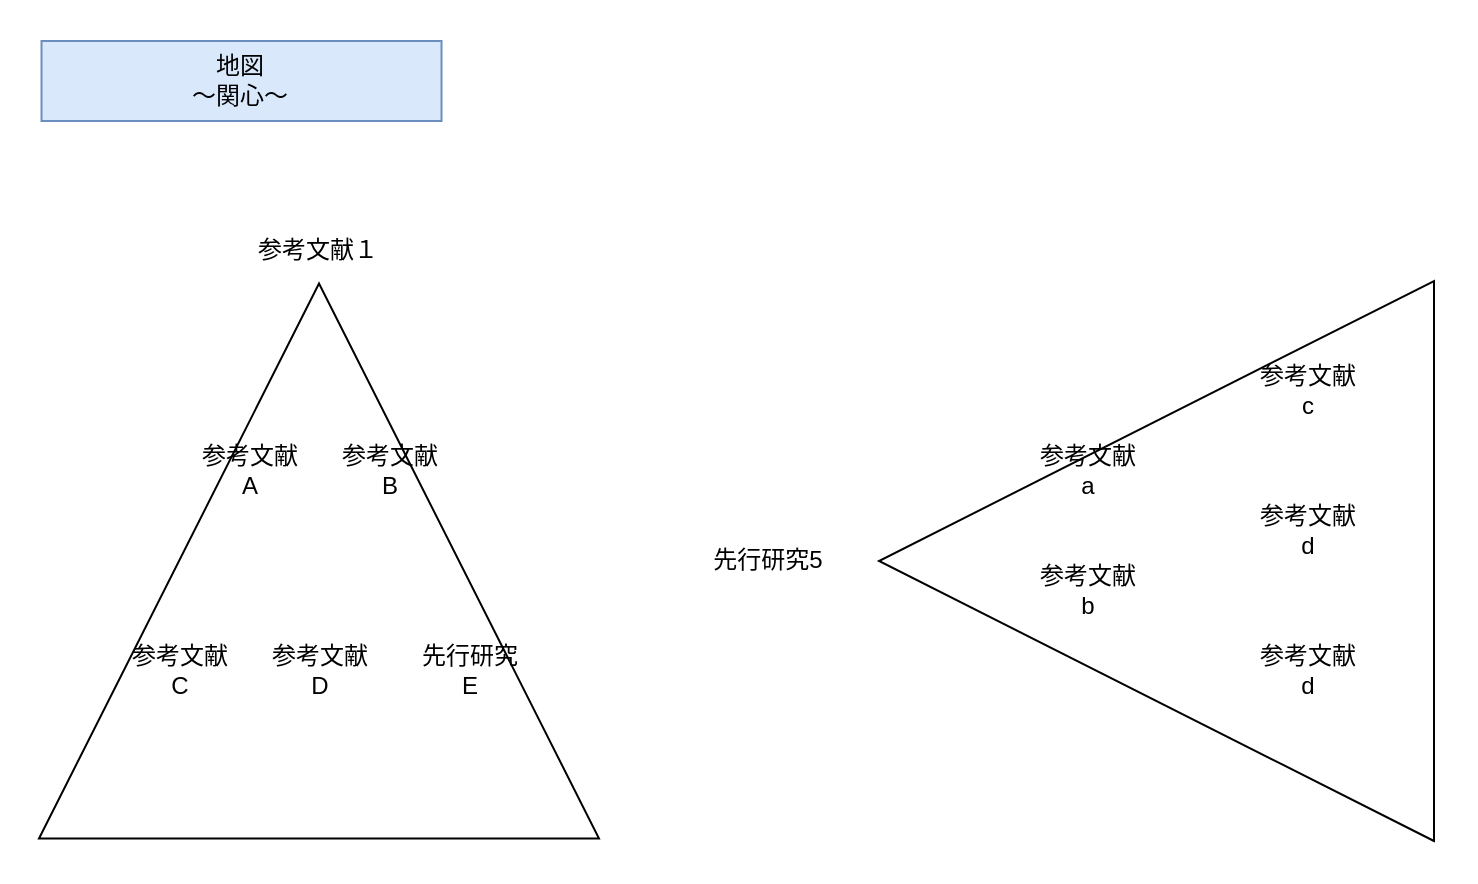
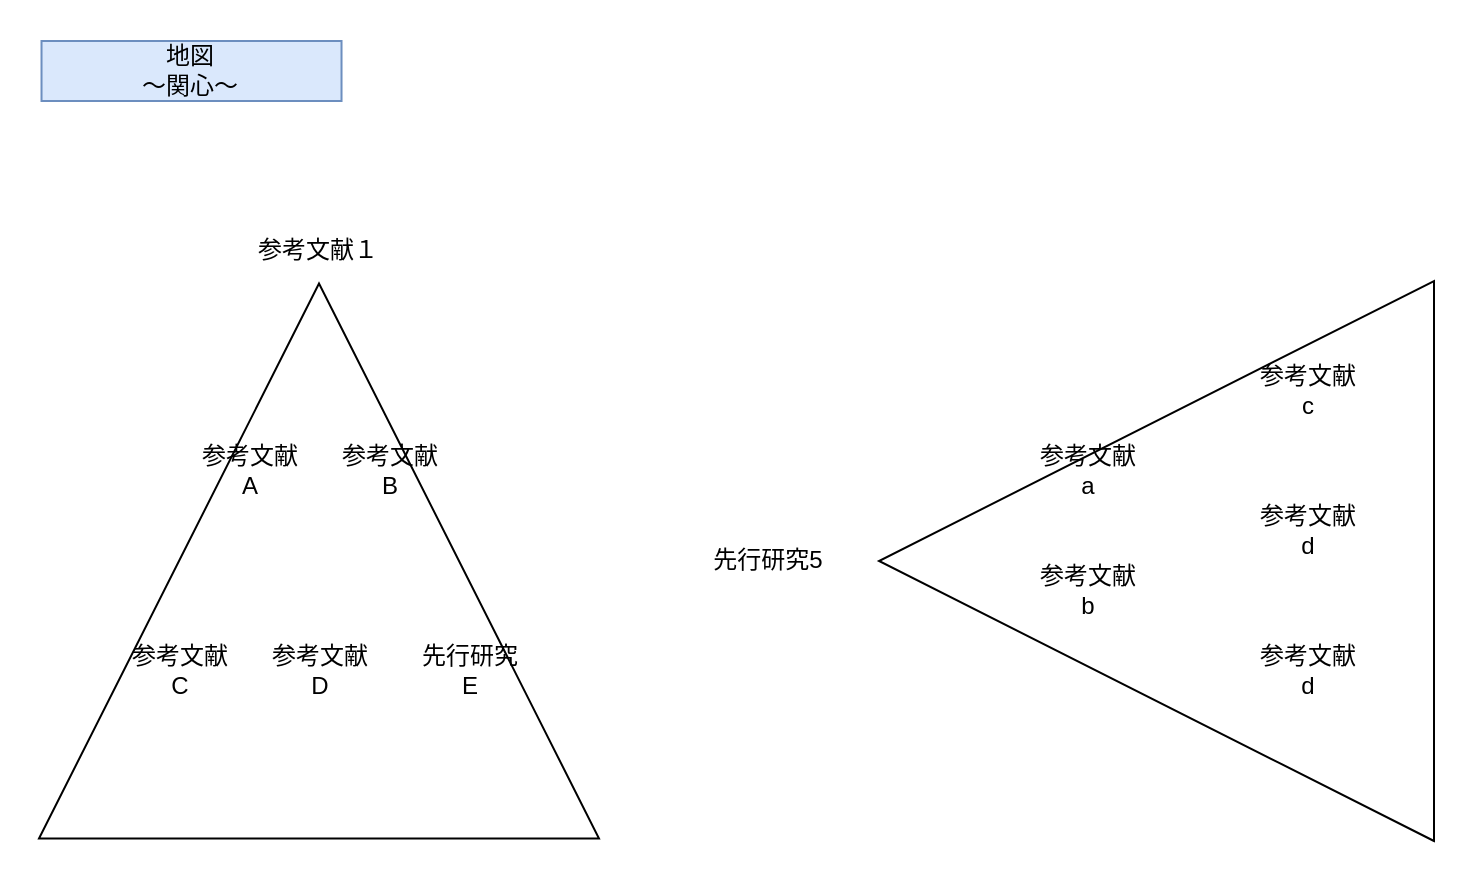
(242, 81) -> (192, 71)
